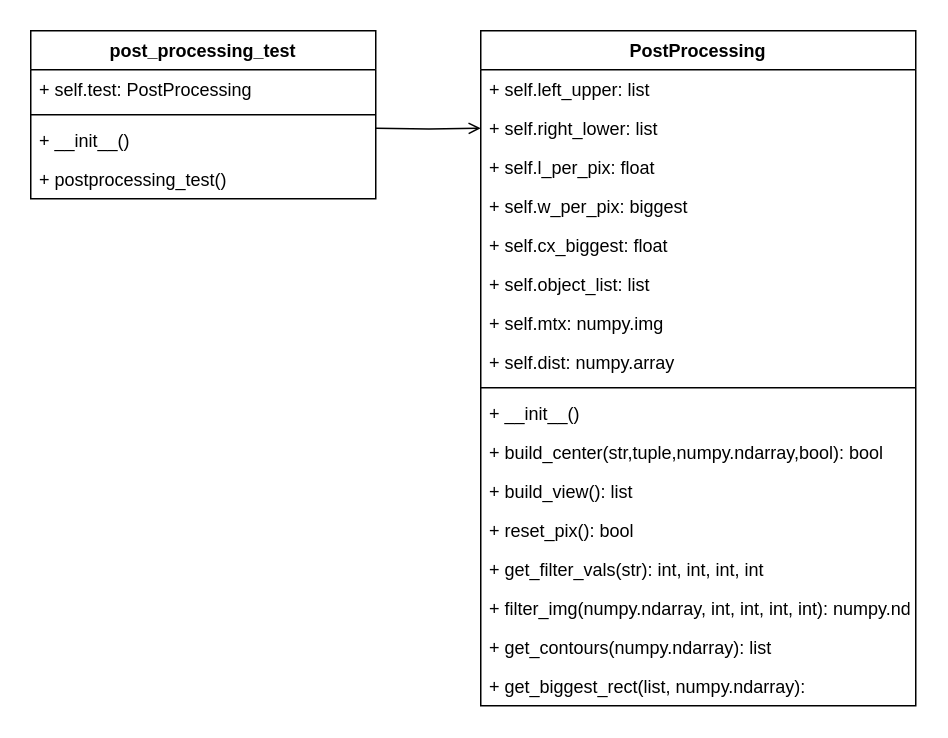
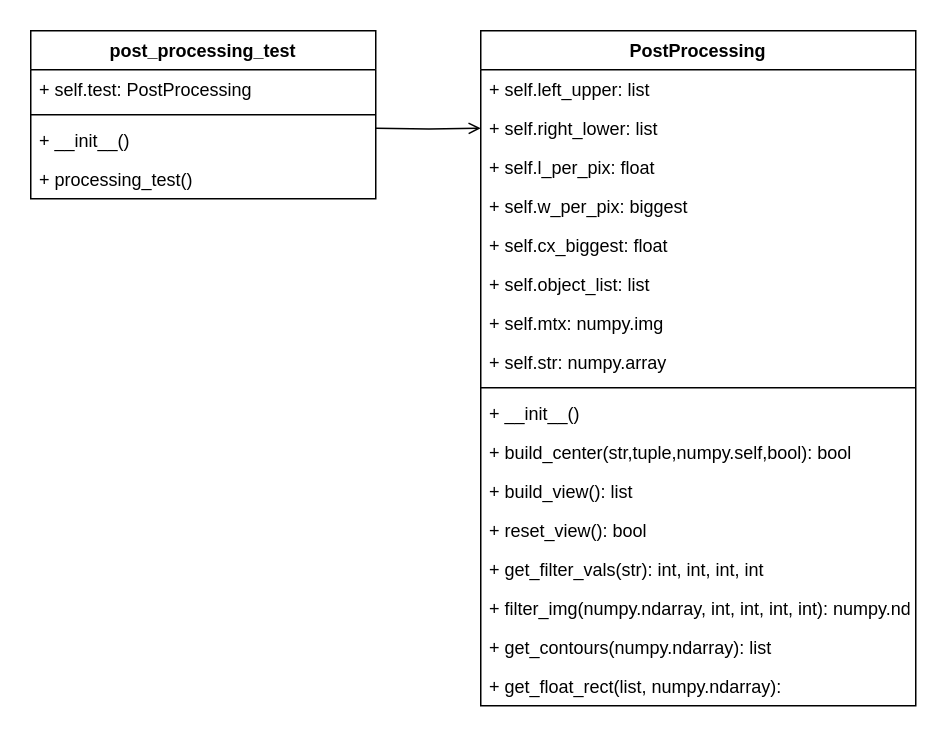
(150, 180) -> (130, 180)
(594, 363) -> (591, 363)
(713, 453) -> (695, 453)
(573, 531) -> (578, 531)
(672, 687) -> (662, 687)
